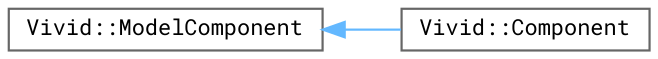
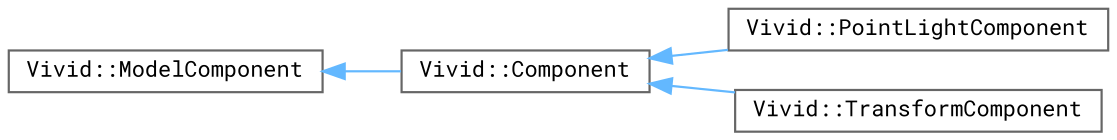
none -> (918, 30)
none -> (918, 111)
